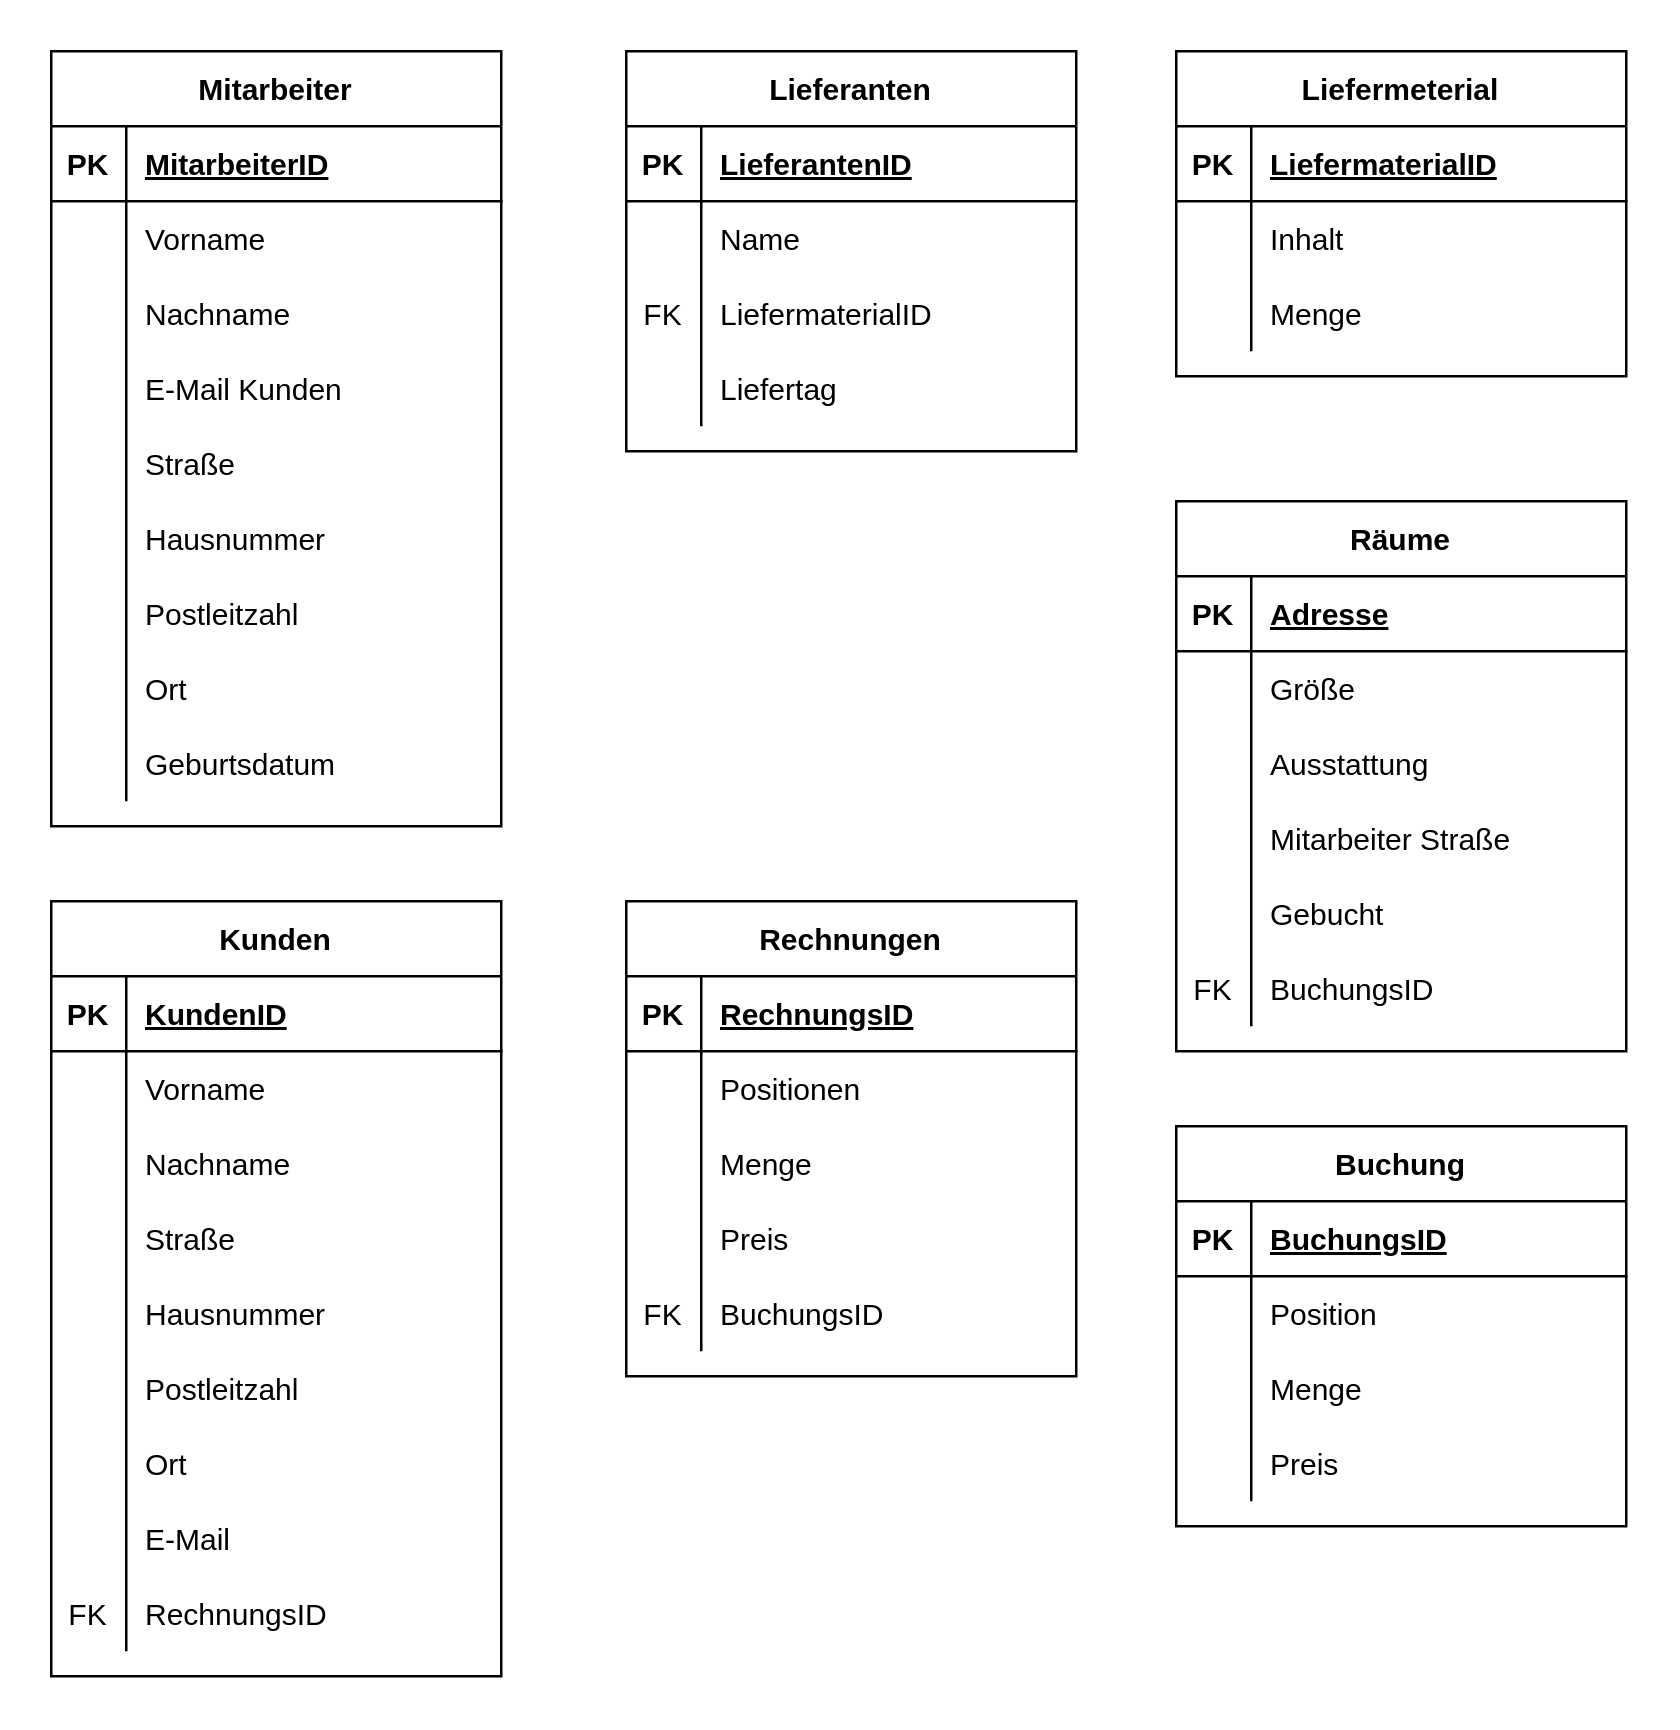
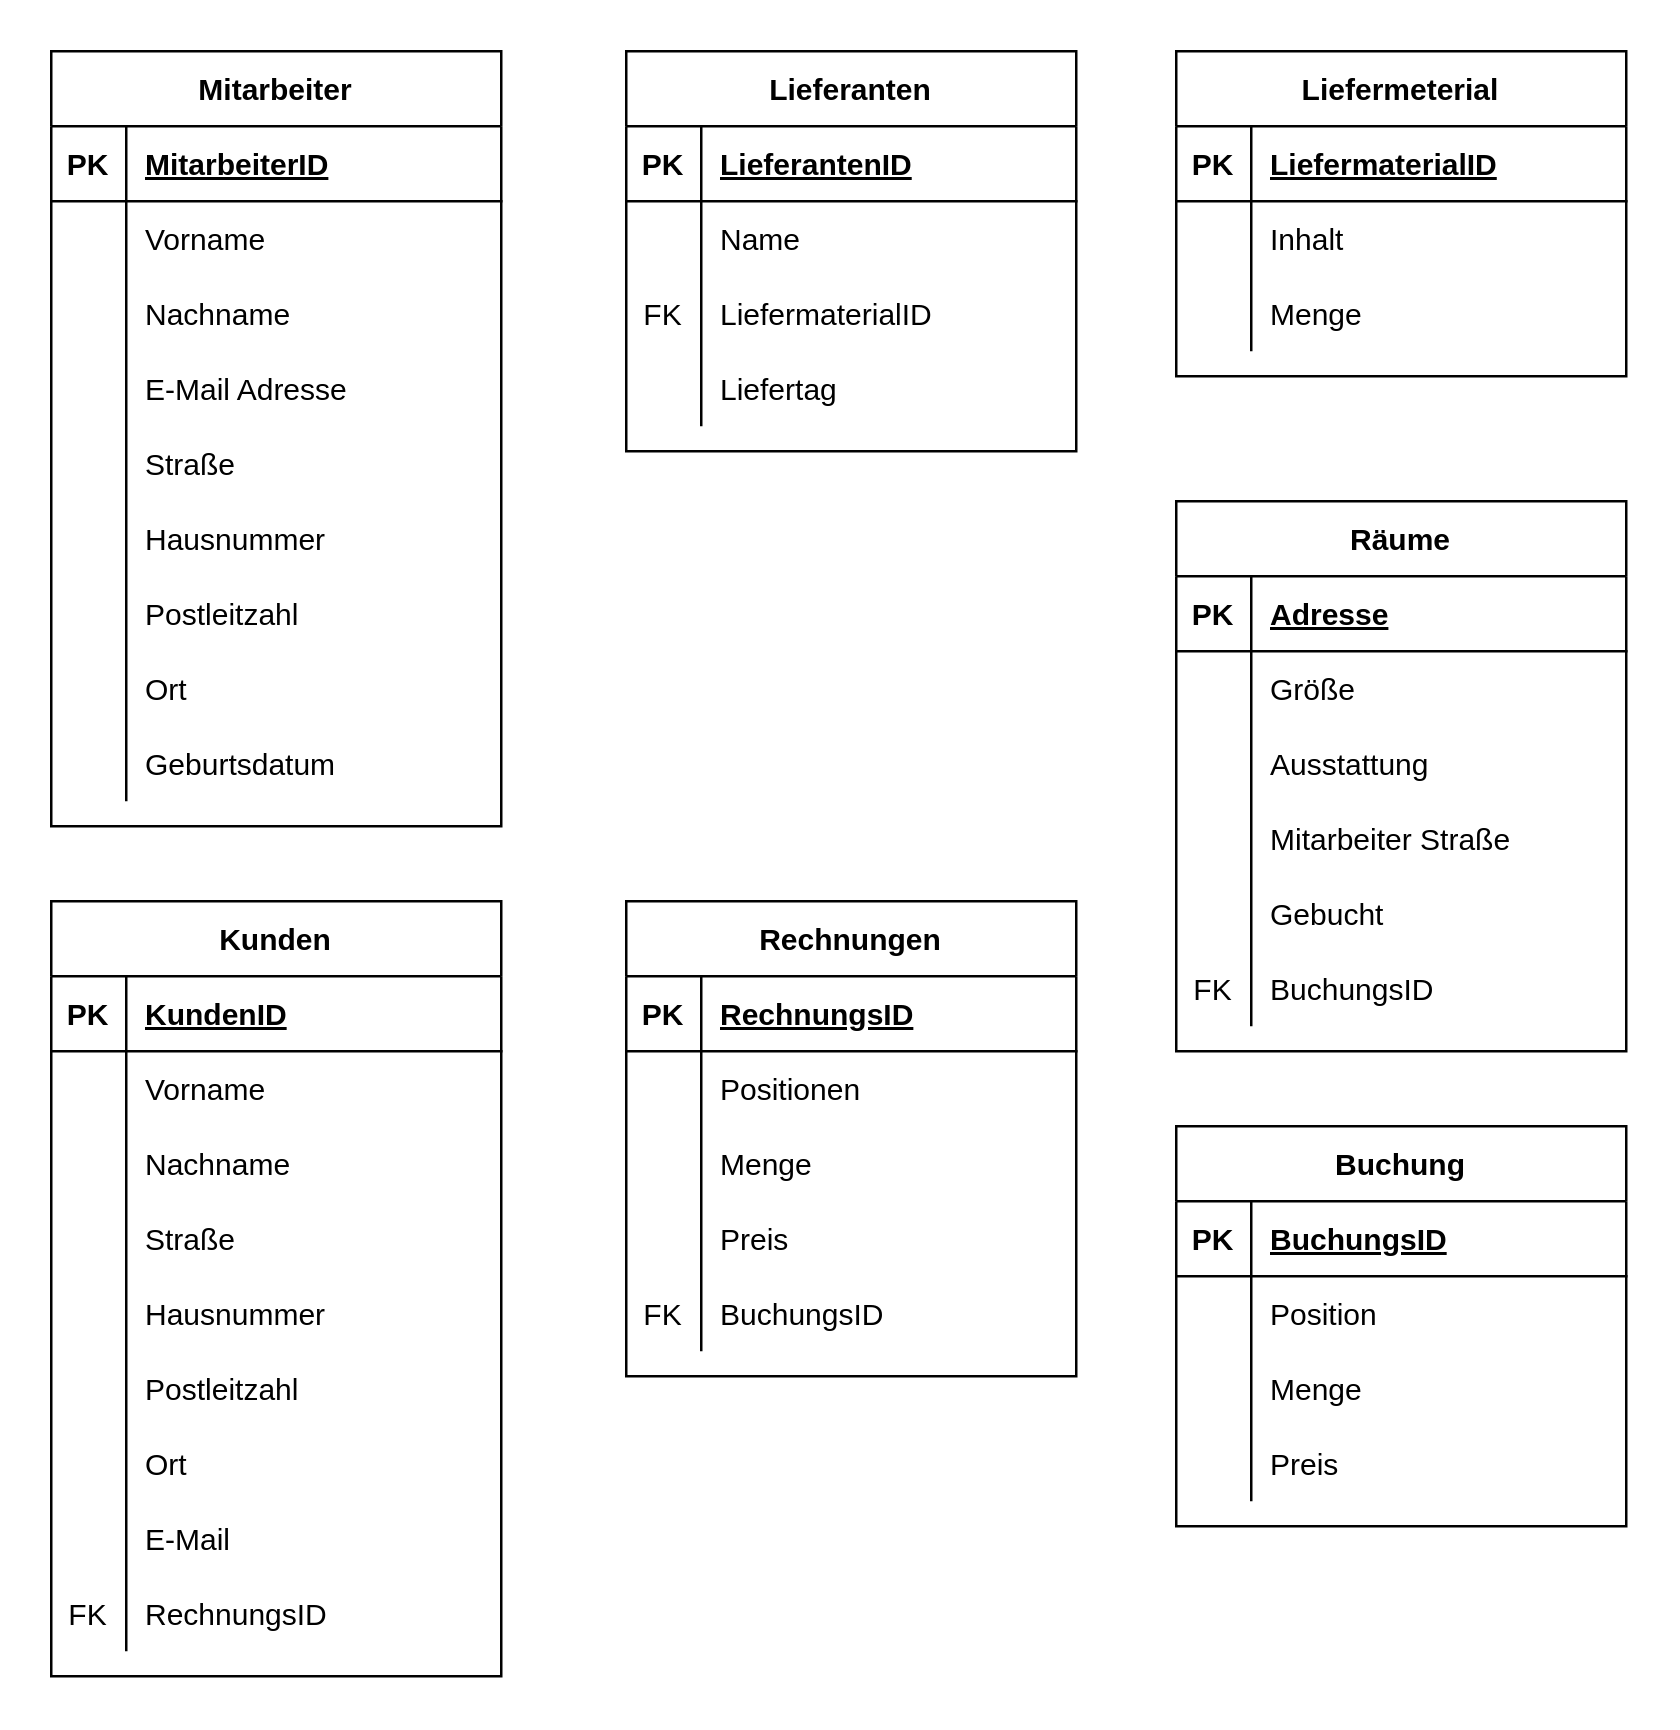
(243, 390) -> (251, 390)
